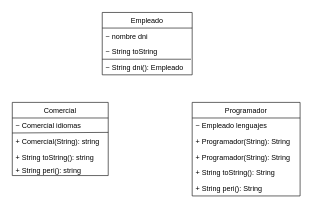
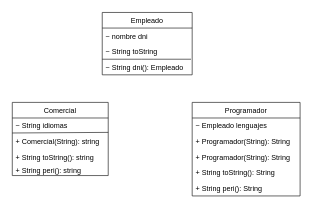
(48, 126) -> (43, 126)
